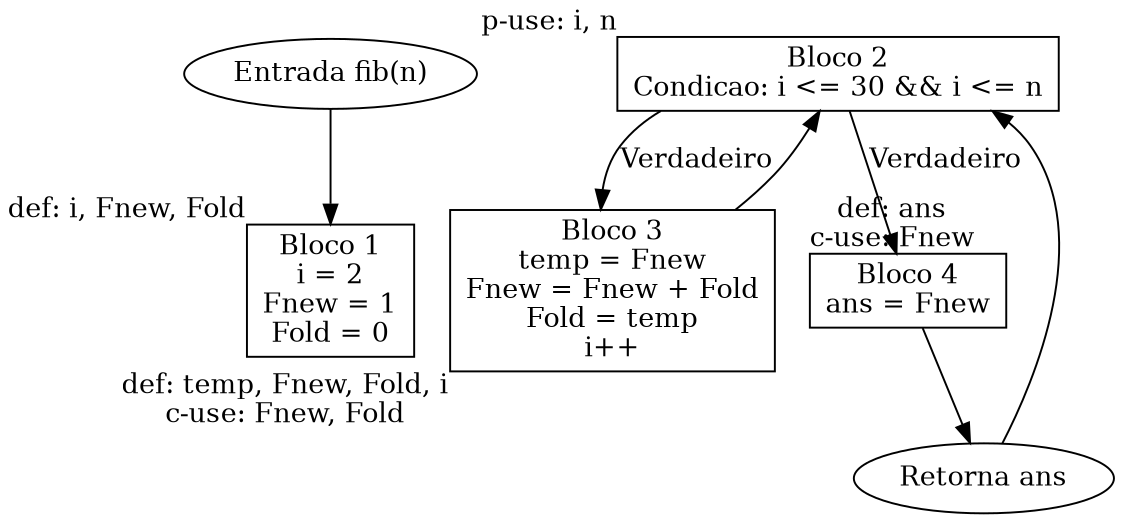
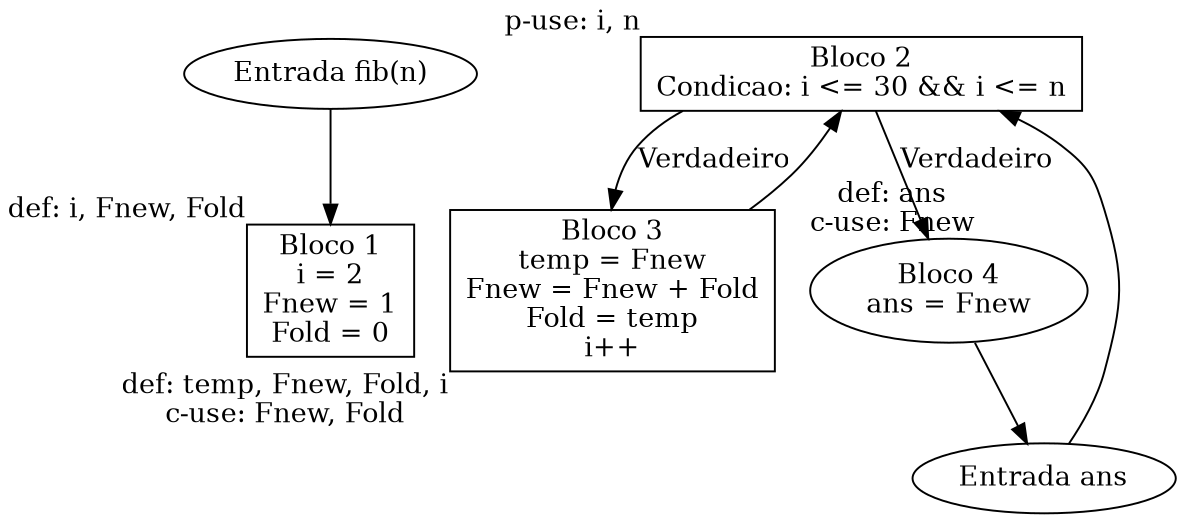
(908, 291) -> (949, 291)
(984, 478) -> (1044, 478)
